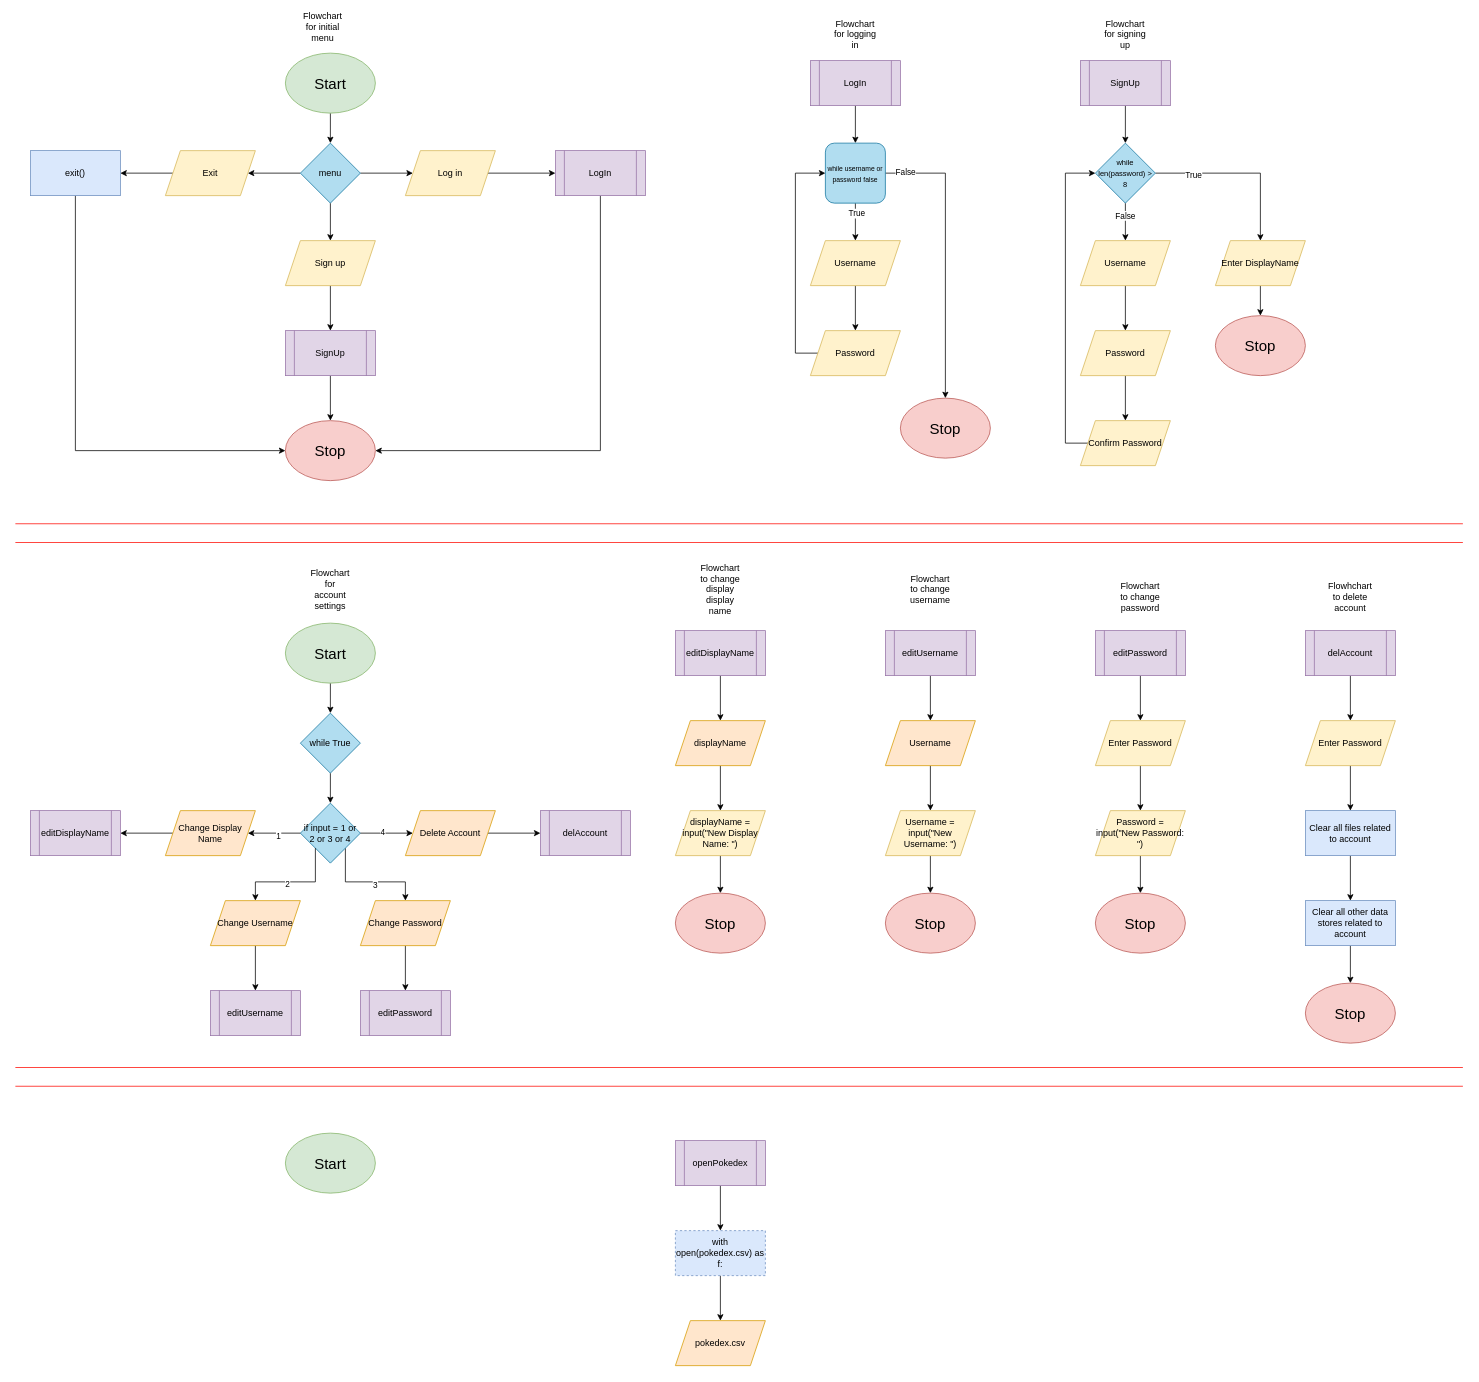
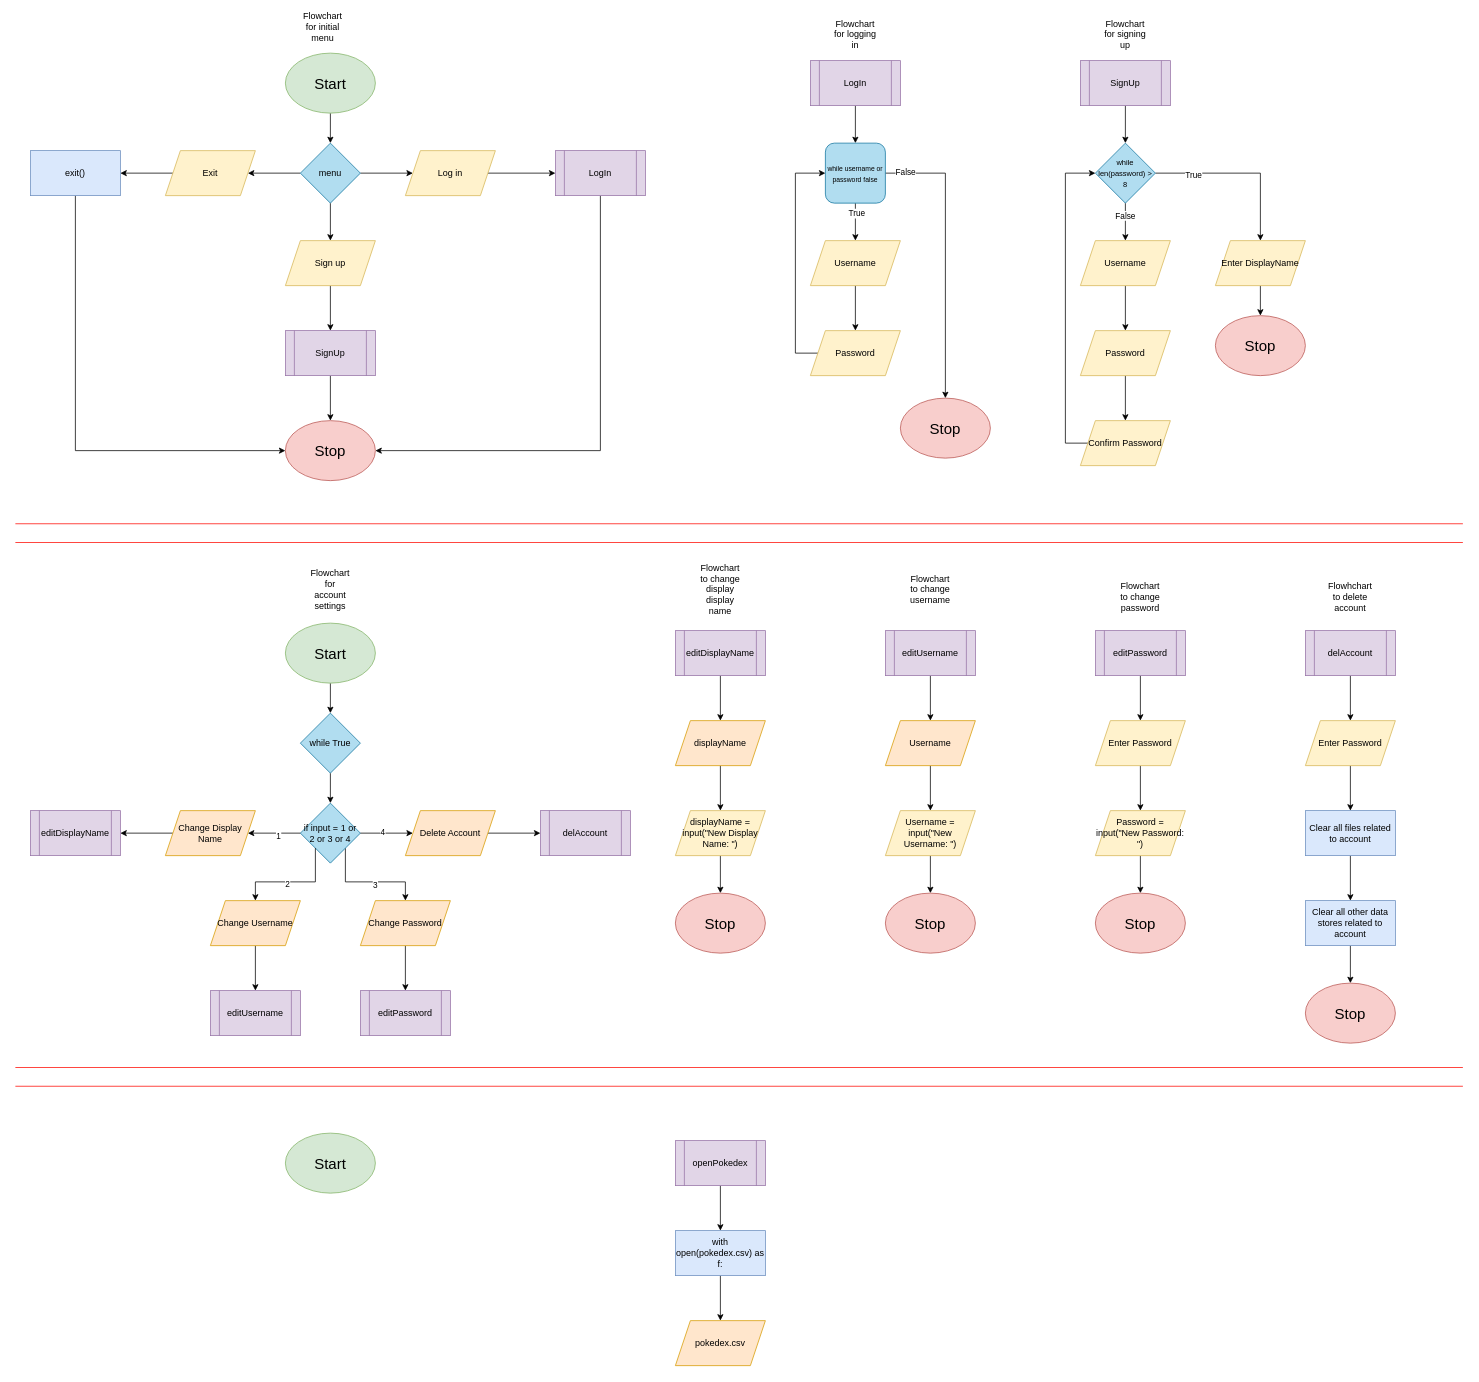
(720, 1253) -> (720, 1253)
